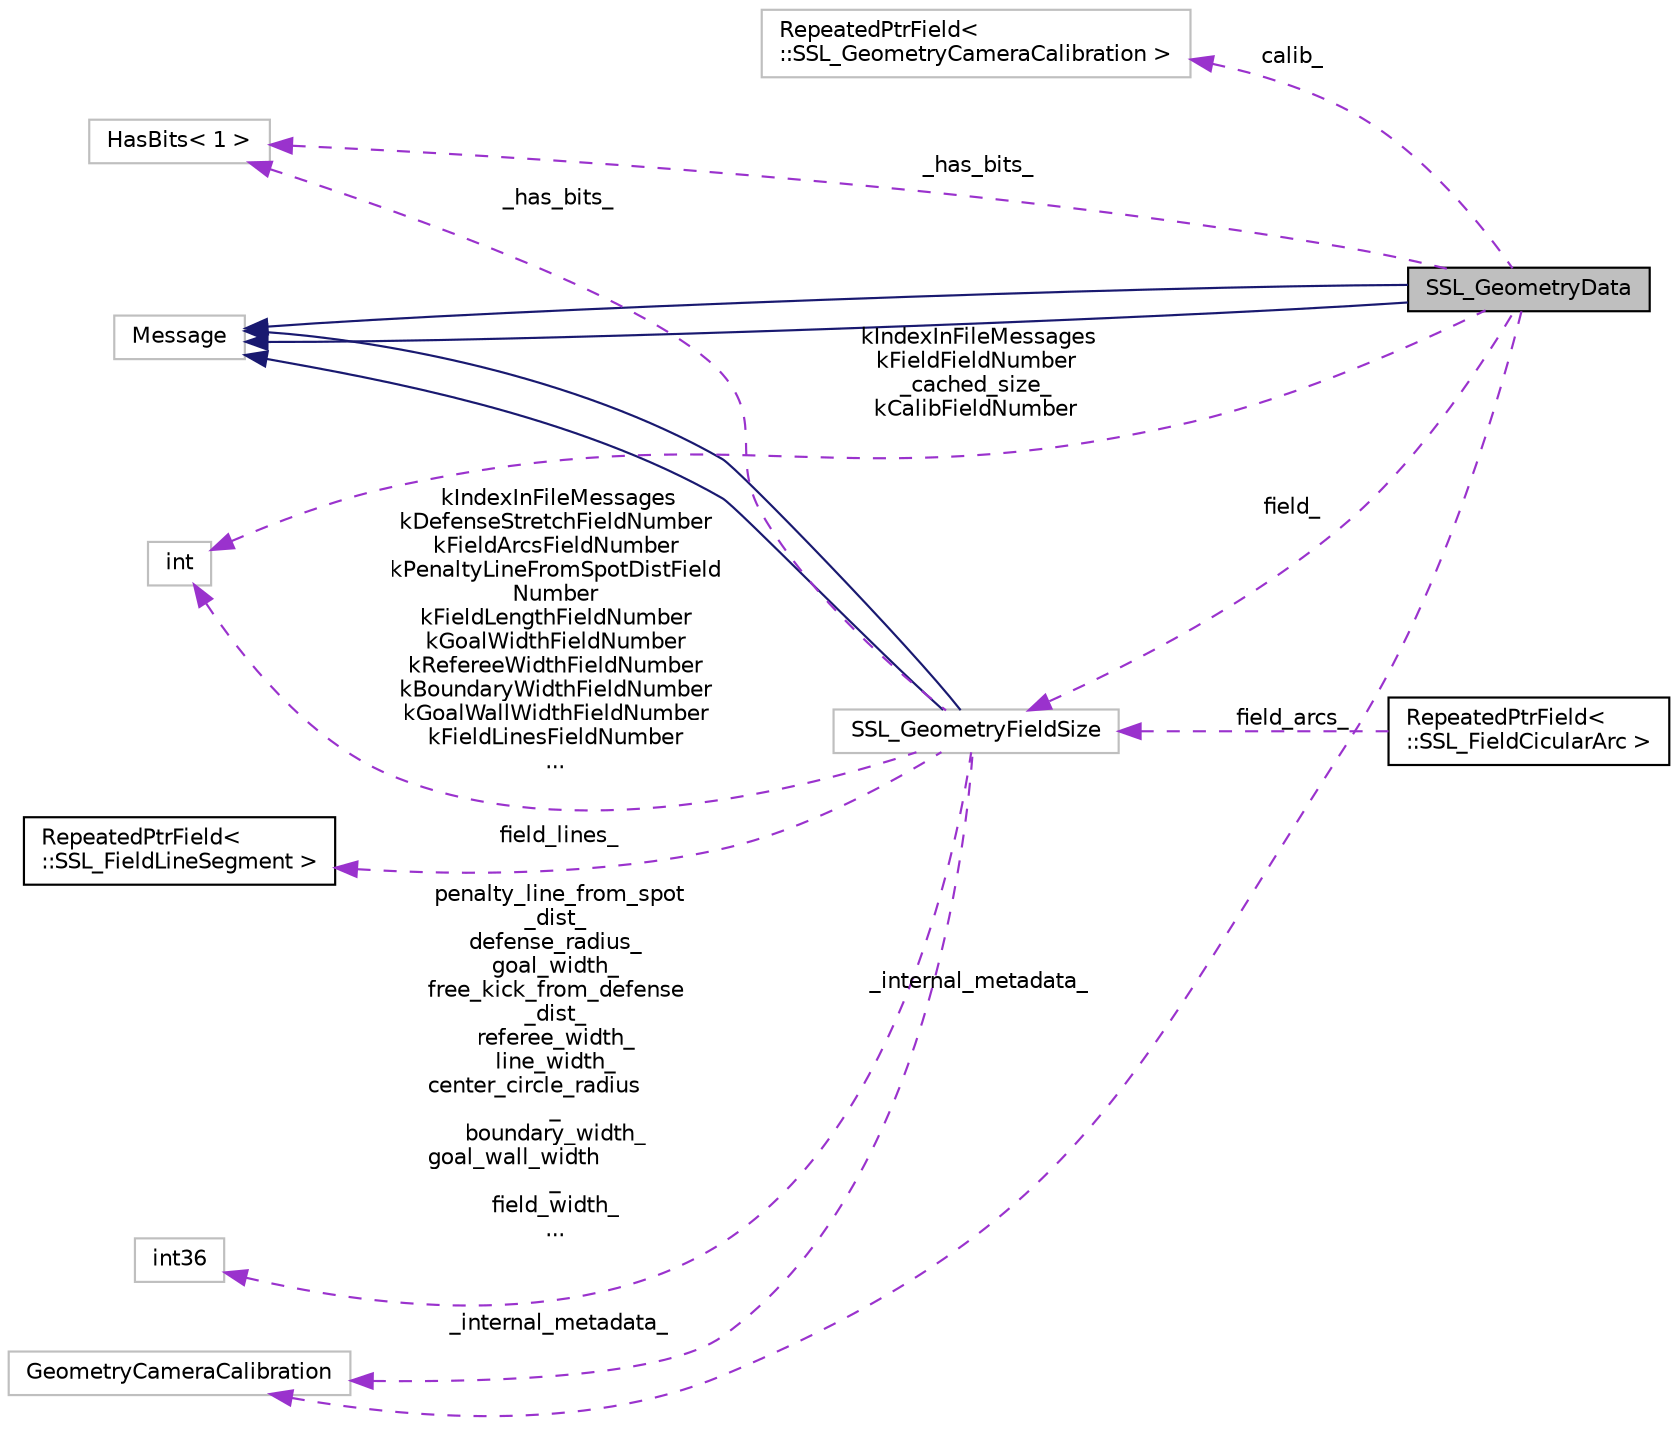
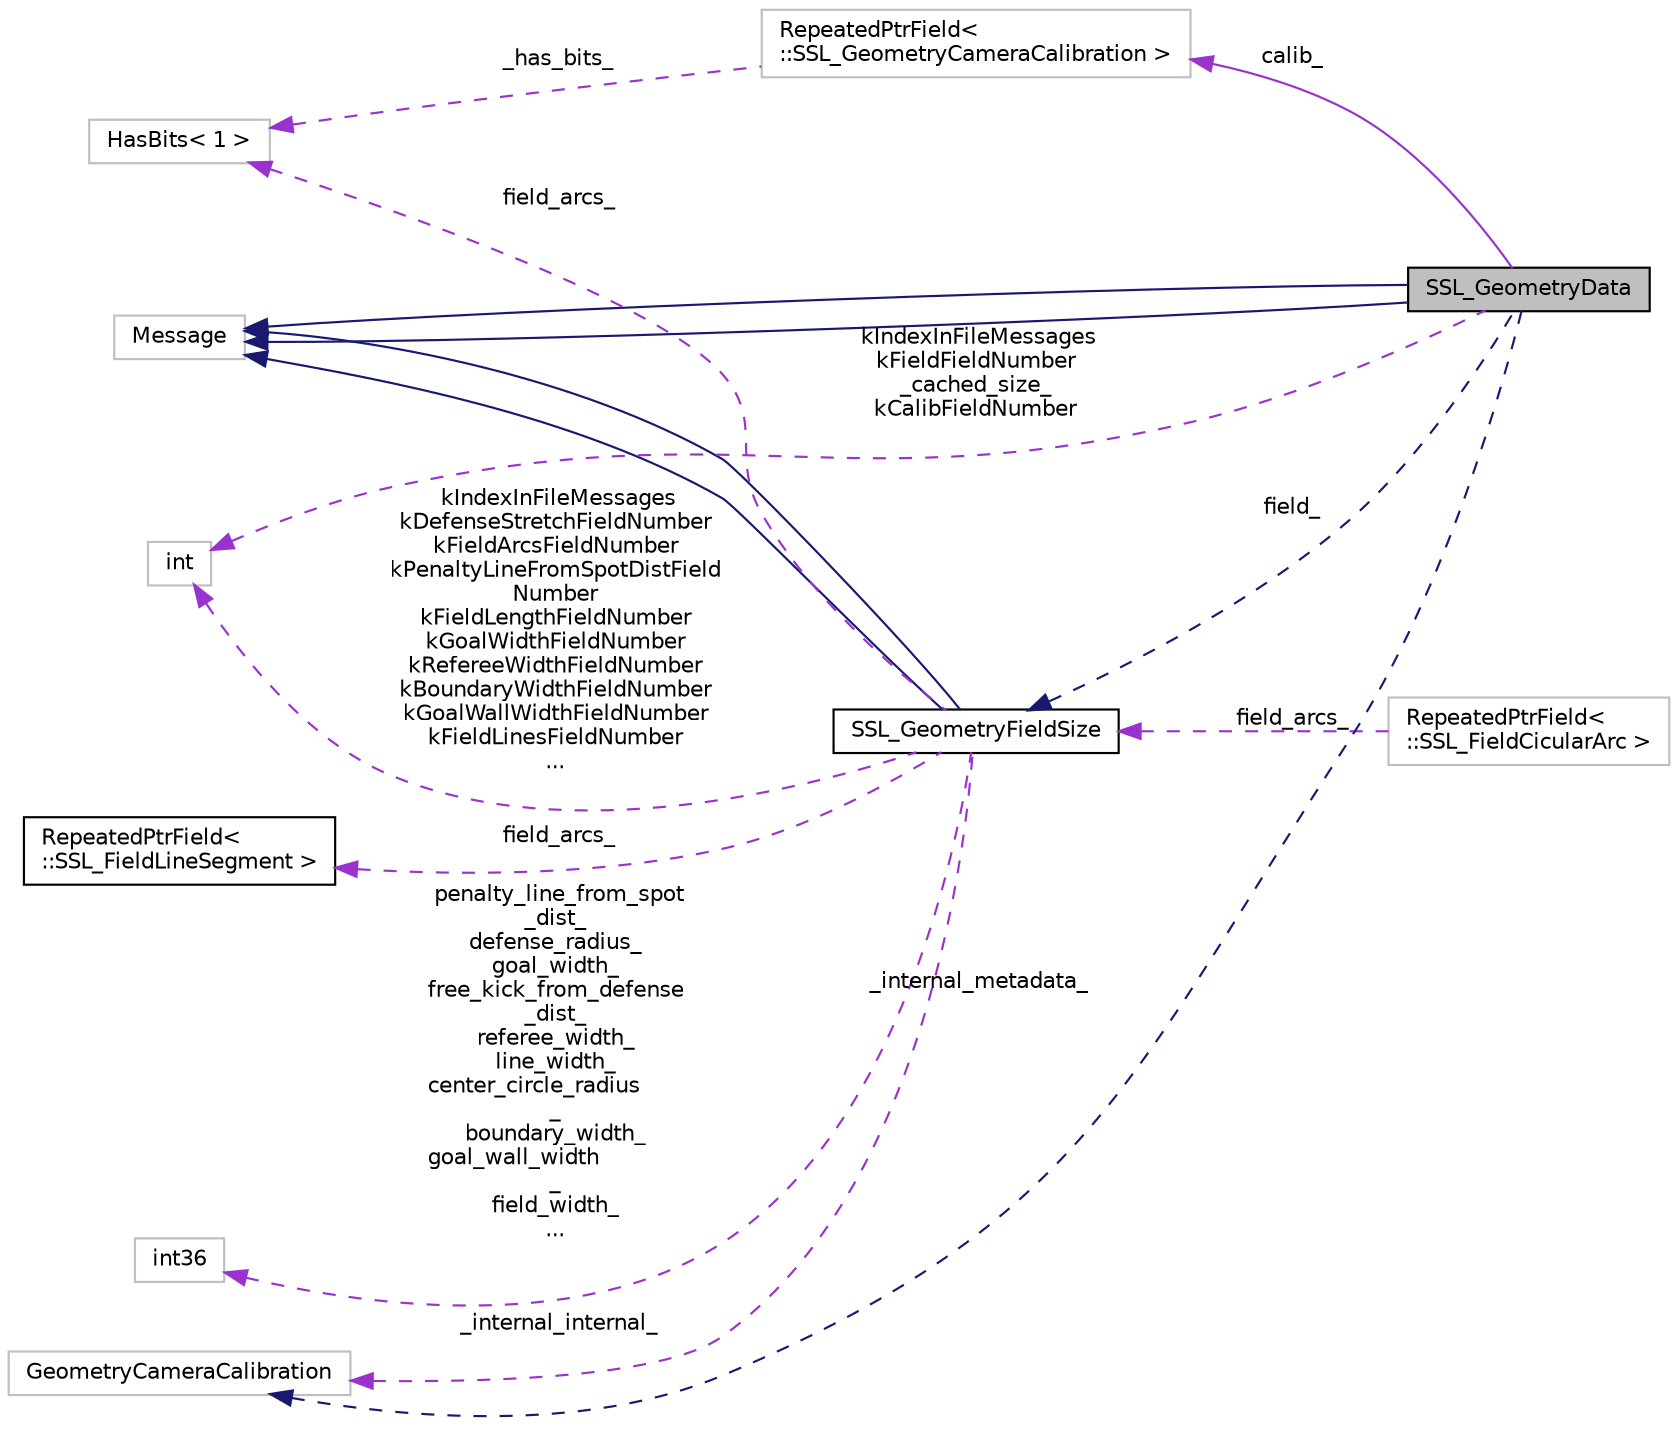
(1384, 133) -> (1384, 133)
(872, 187) -> (527, 94)
(556, 199) -> (556, 199)
(1317, 546) -> (1317, 546)
(976, 731) -> (976, 731)
(1529, 731) -> (1529, 731)
(556, 837) -> (556, 837)
(1104, 1109) -> (1104, 1109)
(556, 1324) -> (556, 1324)
